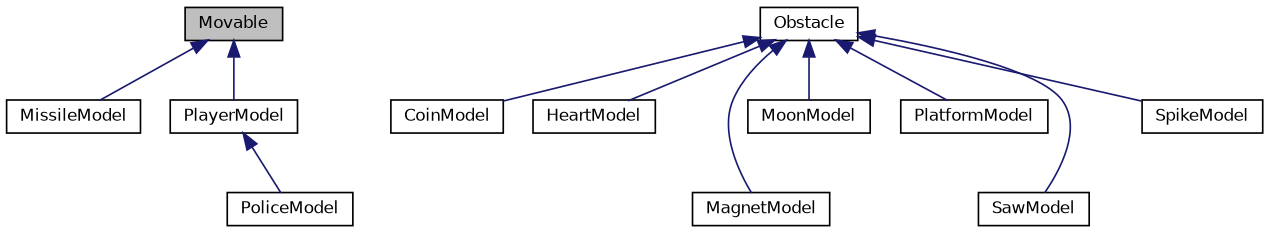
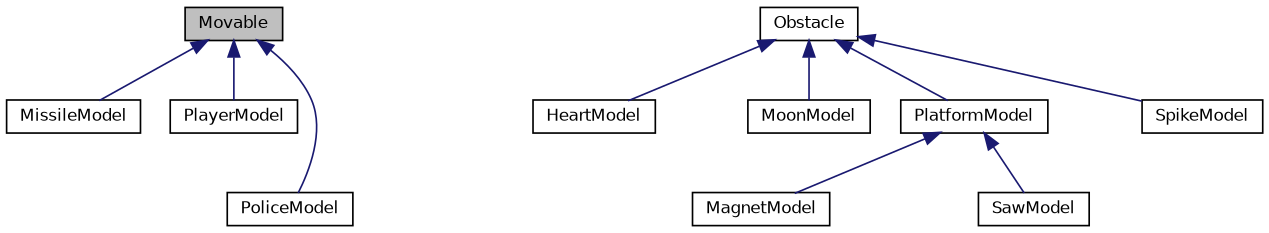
(1053, 91) -> (1009, 170)
(729, 116) -> (860, 166)
(447, 117) -> none
(266, 170) -> (316, 115)
